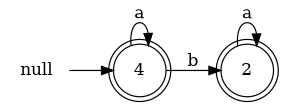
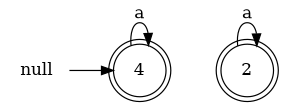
(187, 70) -> none
